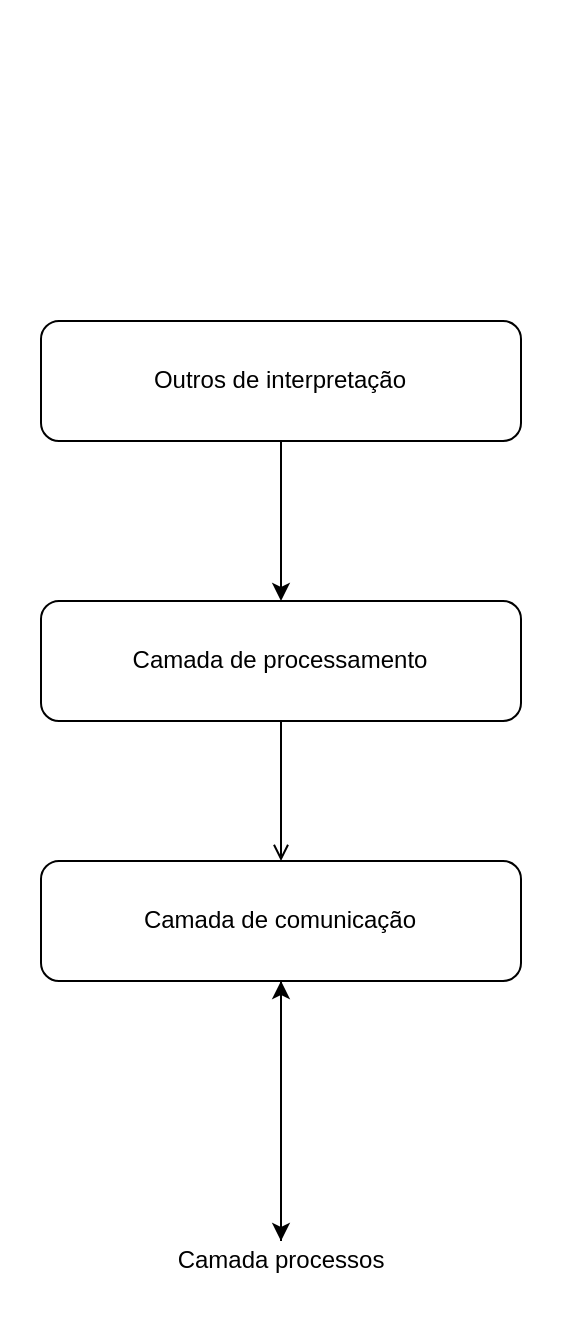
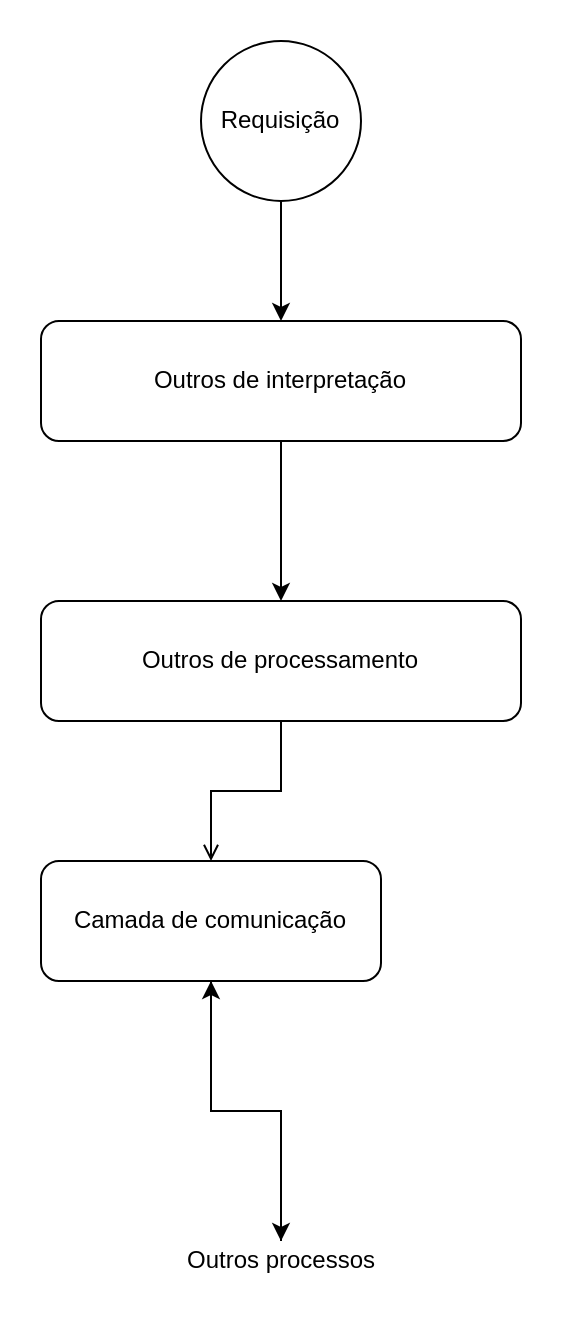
none -> (281, 121)
none -> (281, 254)
(281, 661) -> (281, 661)
(281, 921) -> (211, 921)
(282, 1261) -> (282, 1261)
